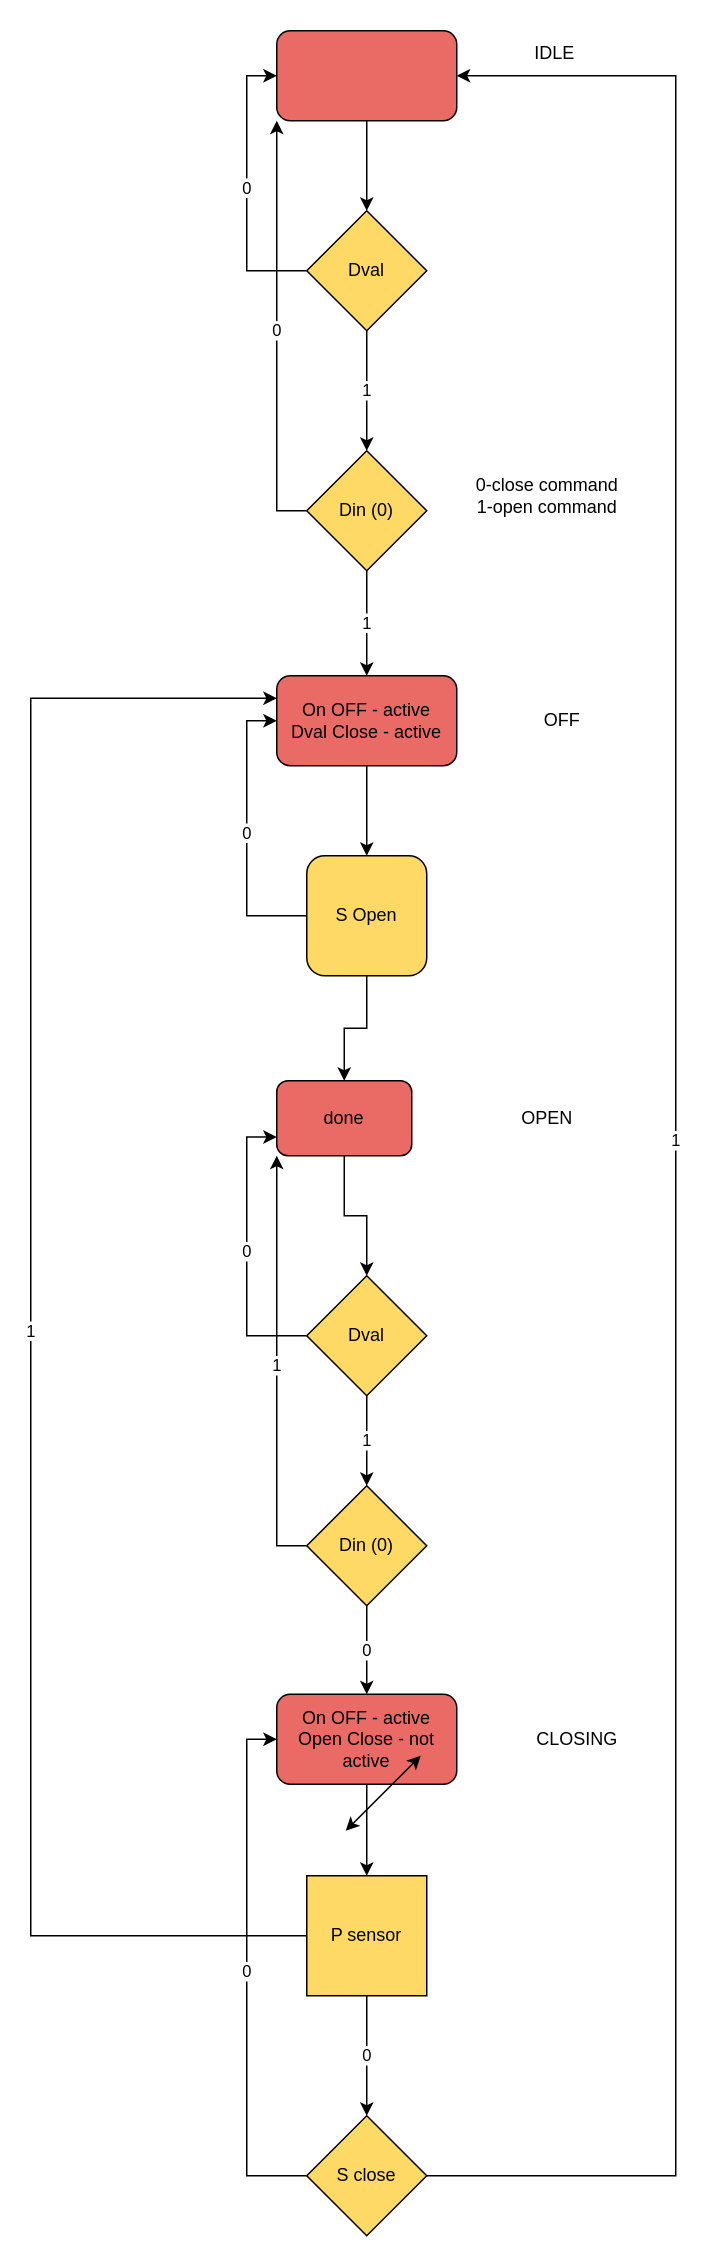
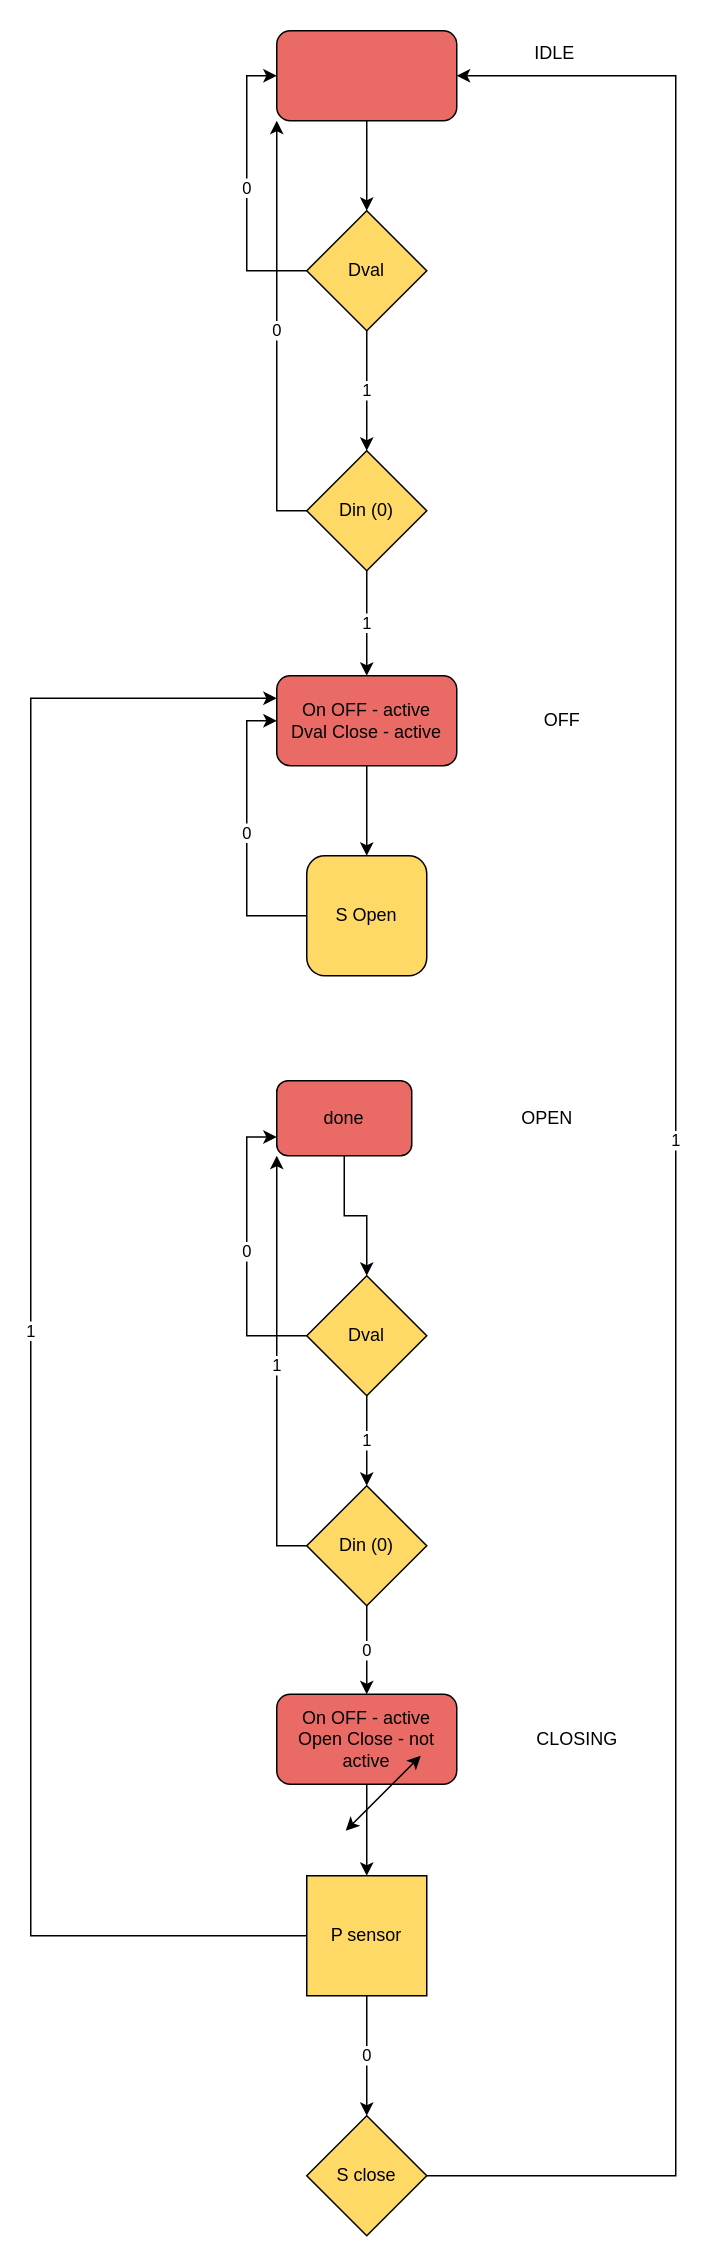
(547, 496) -> none
(361, 1028) -> none
(247, 1978) -> none
